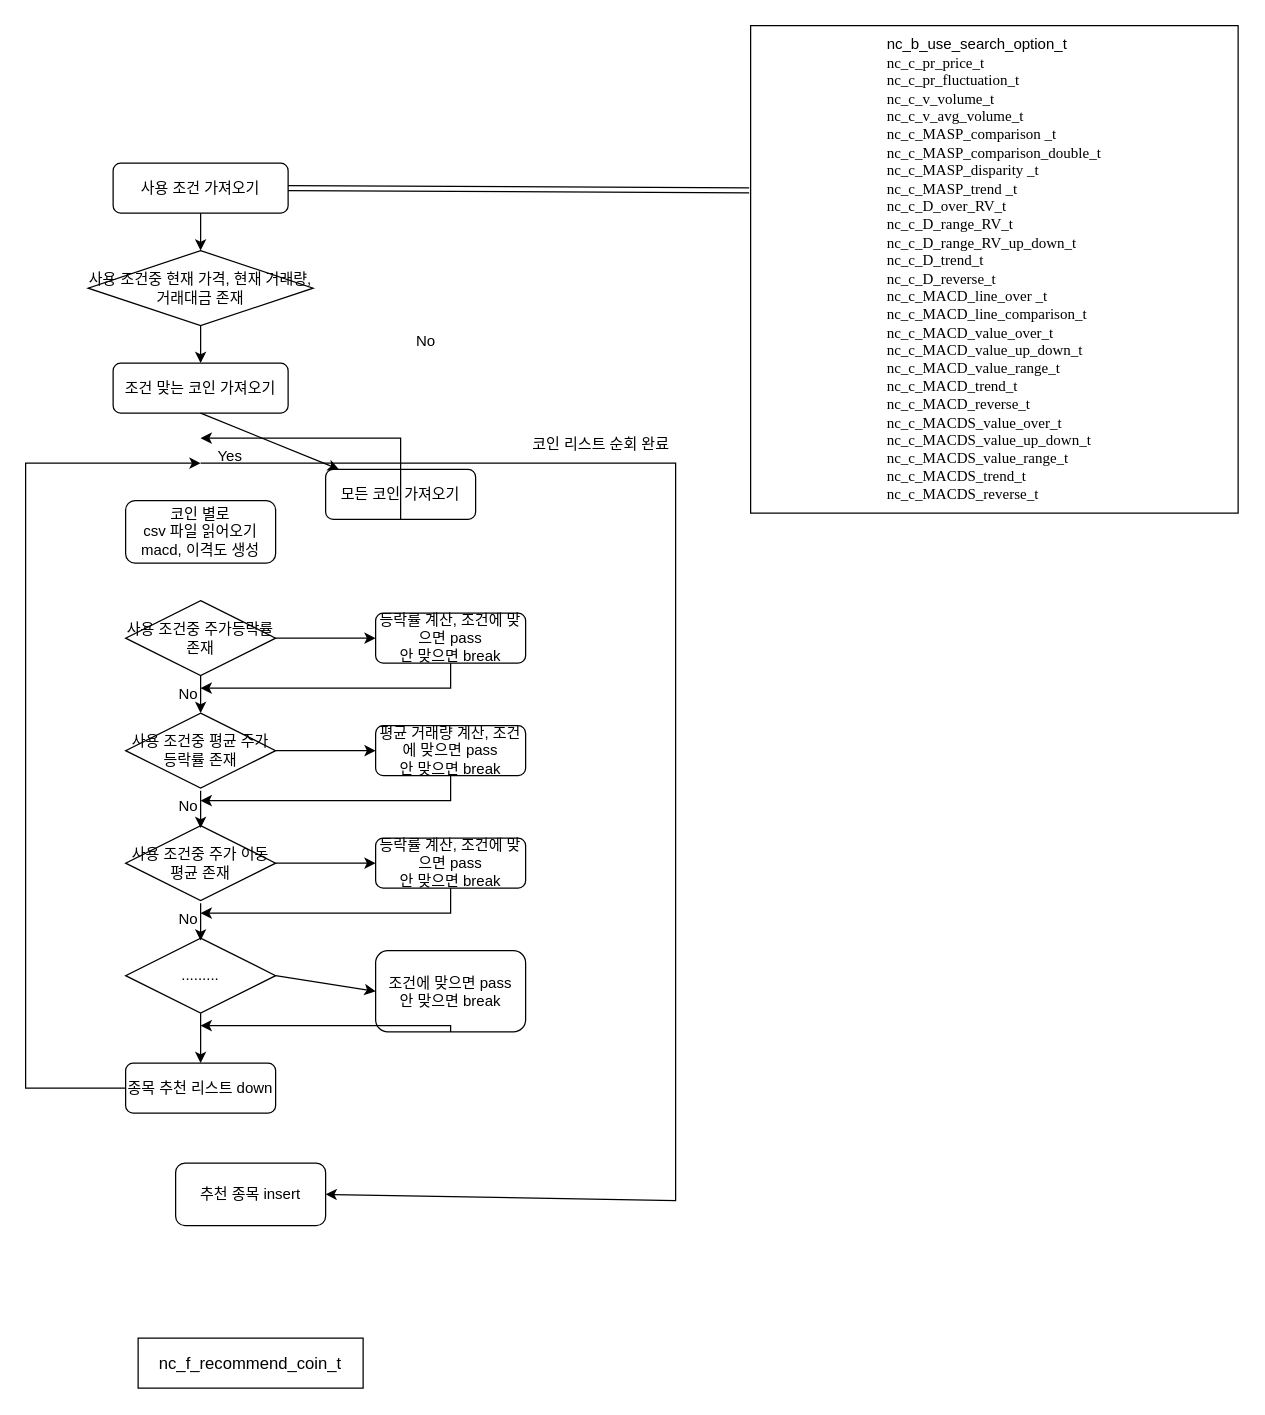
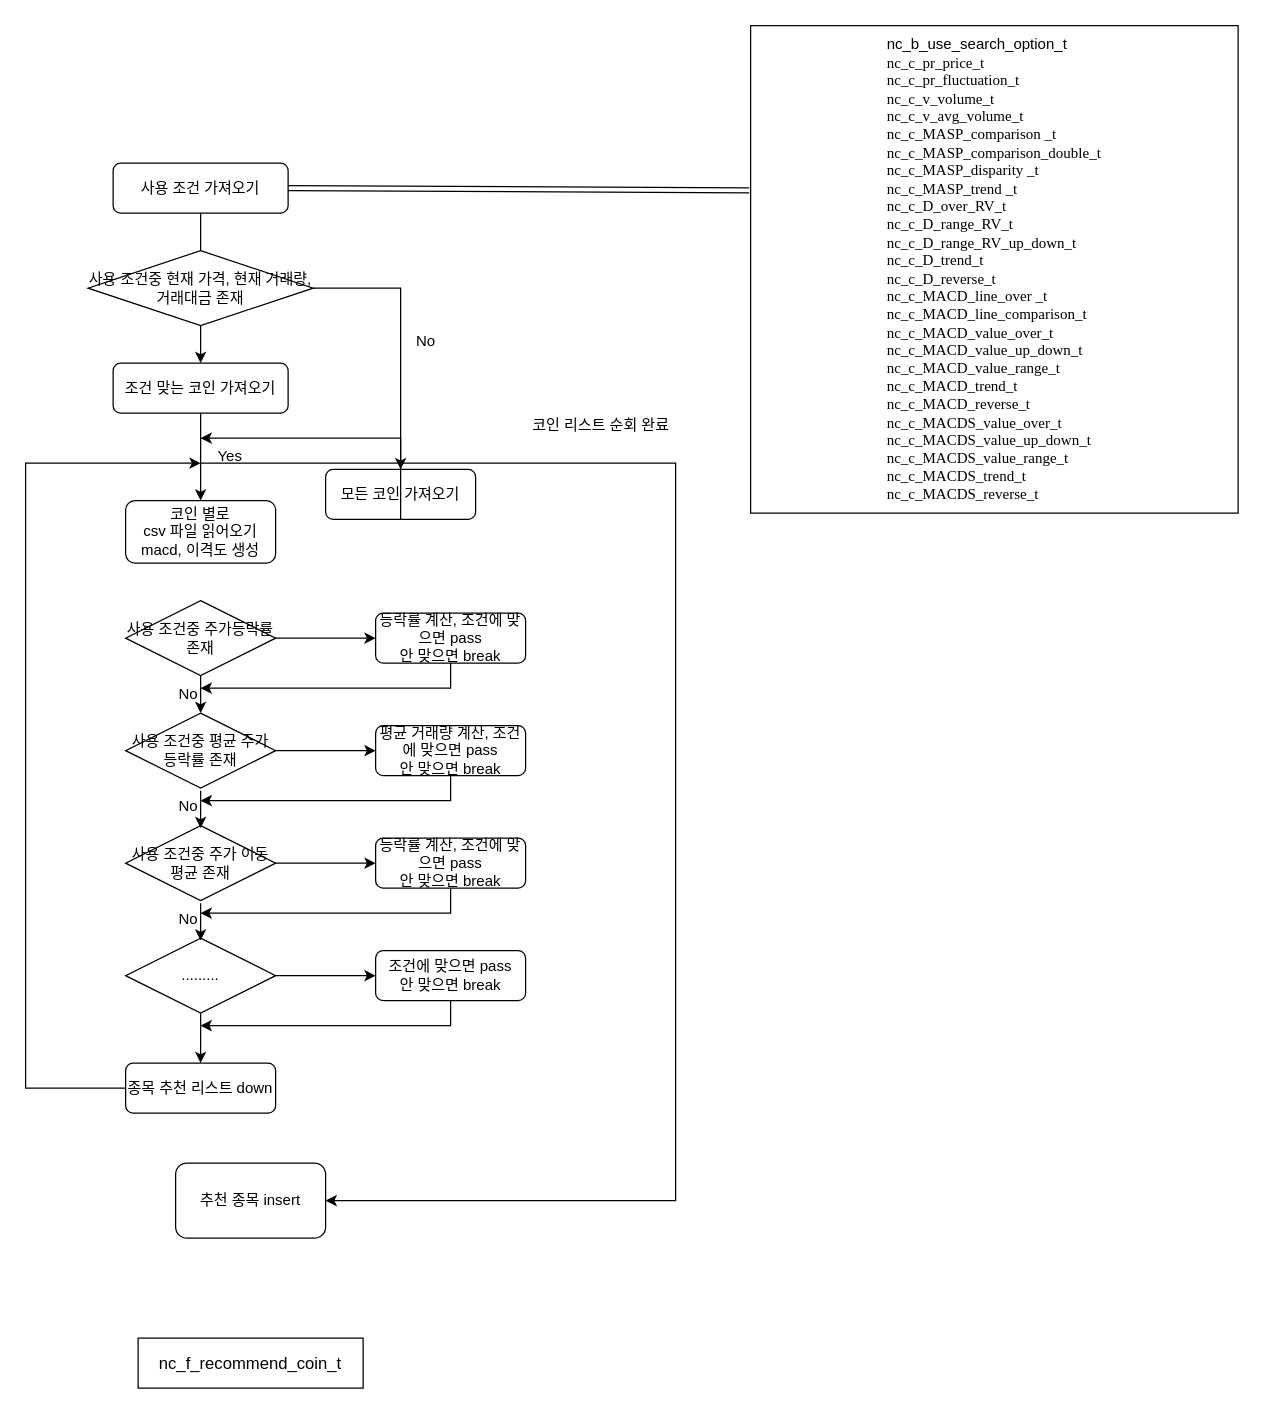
(201, 240) -> (201, 244)
none -> (401, 319)
(228, 424) -> (201, 452)
(601, 444) -> (601, 426)
(451, 991) -> (451, 976)
(251, 1194) -> (251, 1201)
